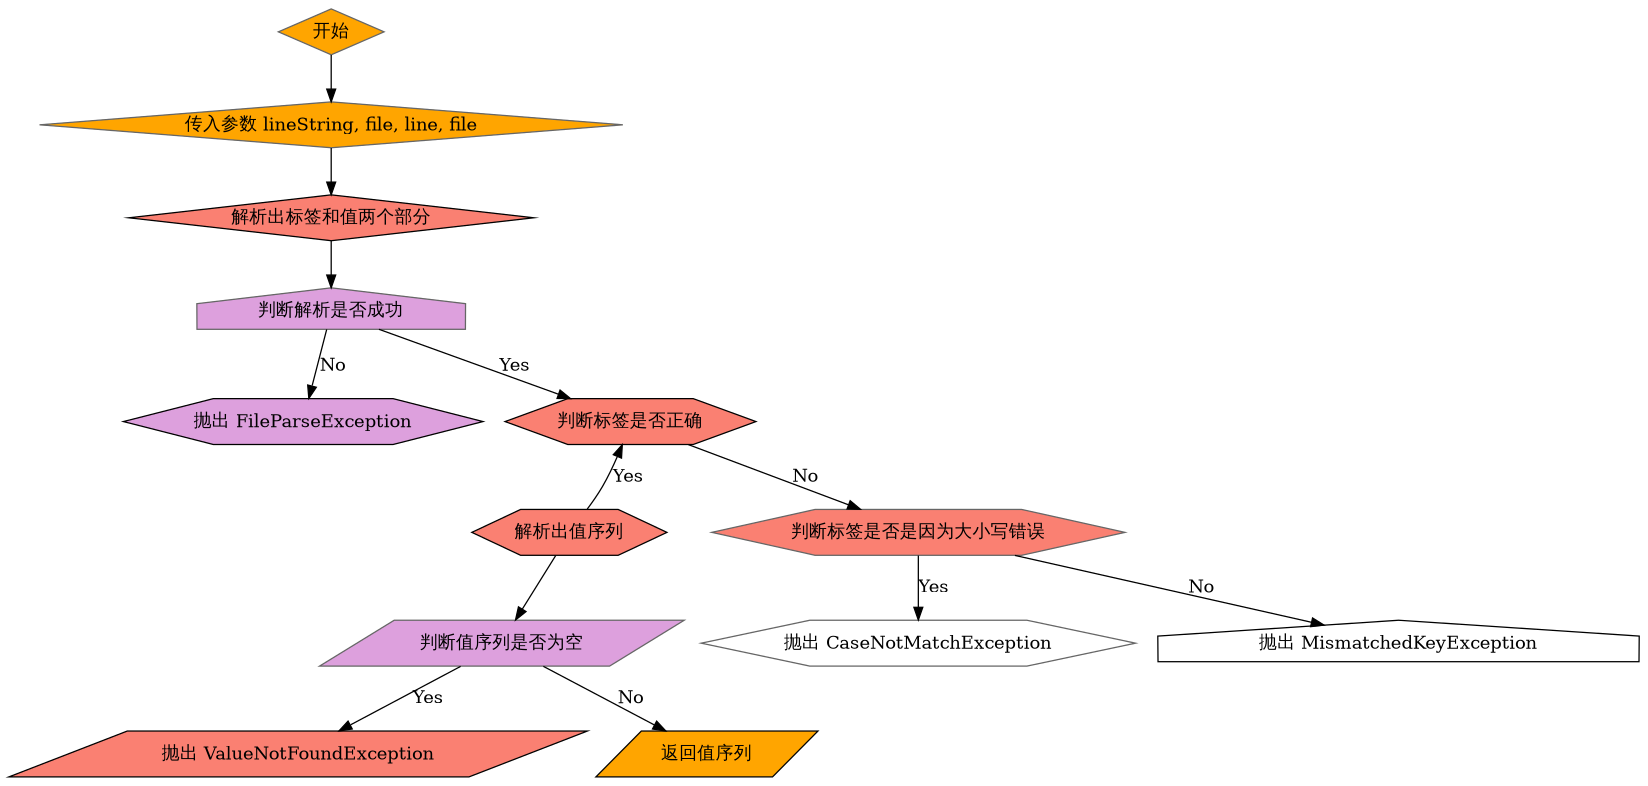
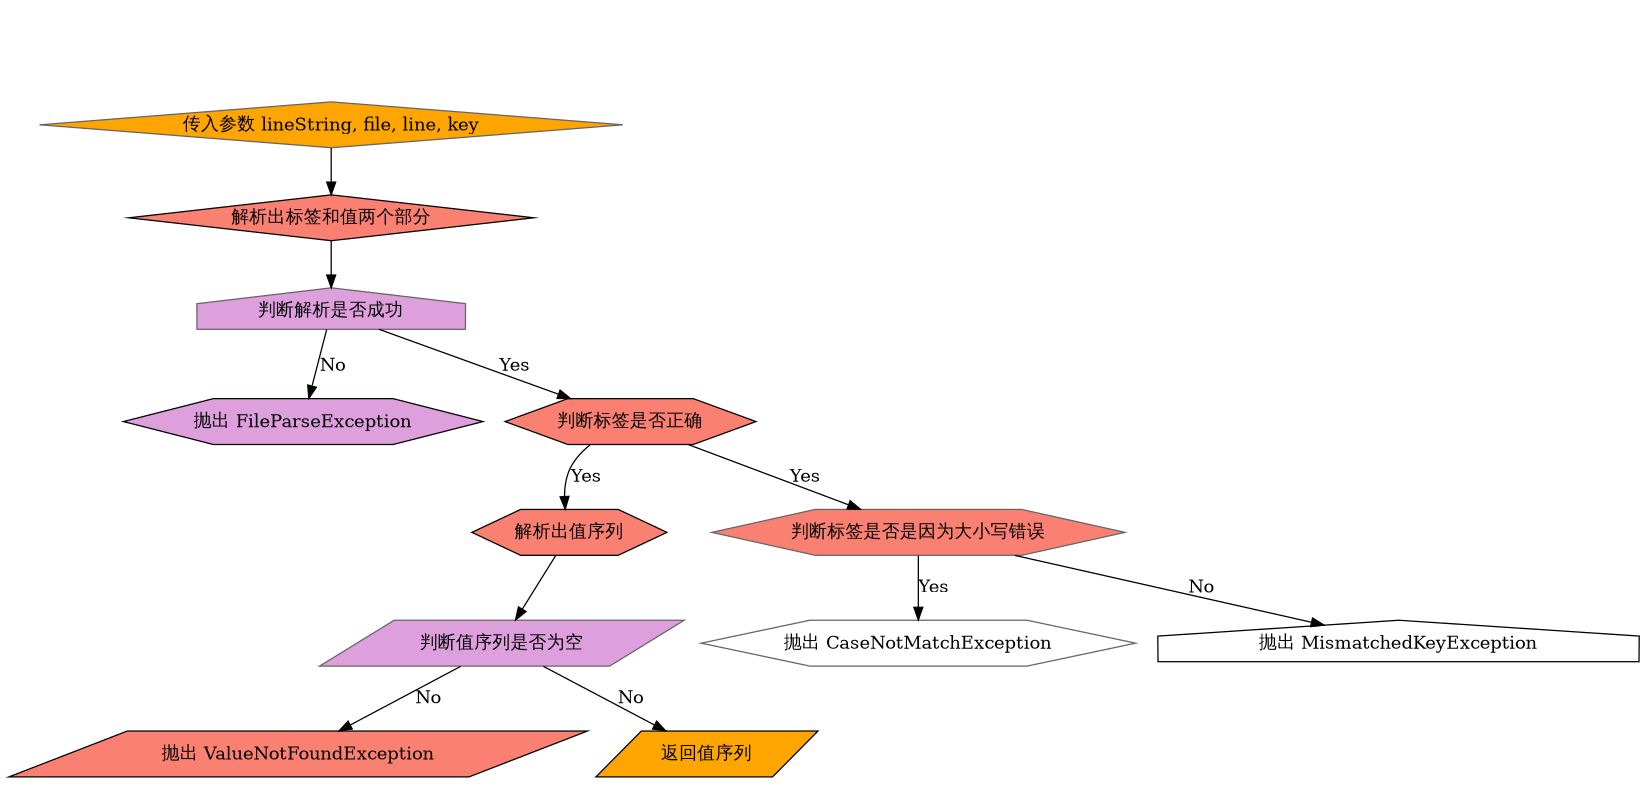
(331, 32) -> none
(331, 125) -> (331, 125)
(806, 477) -> (806, 477)
(604, 484) -> (571, 467)
(429, 699) -> (429, 699)
